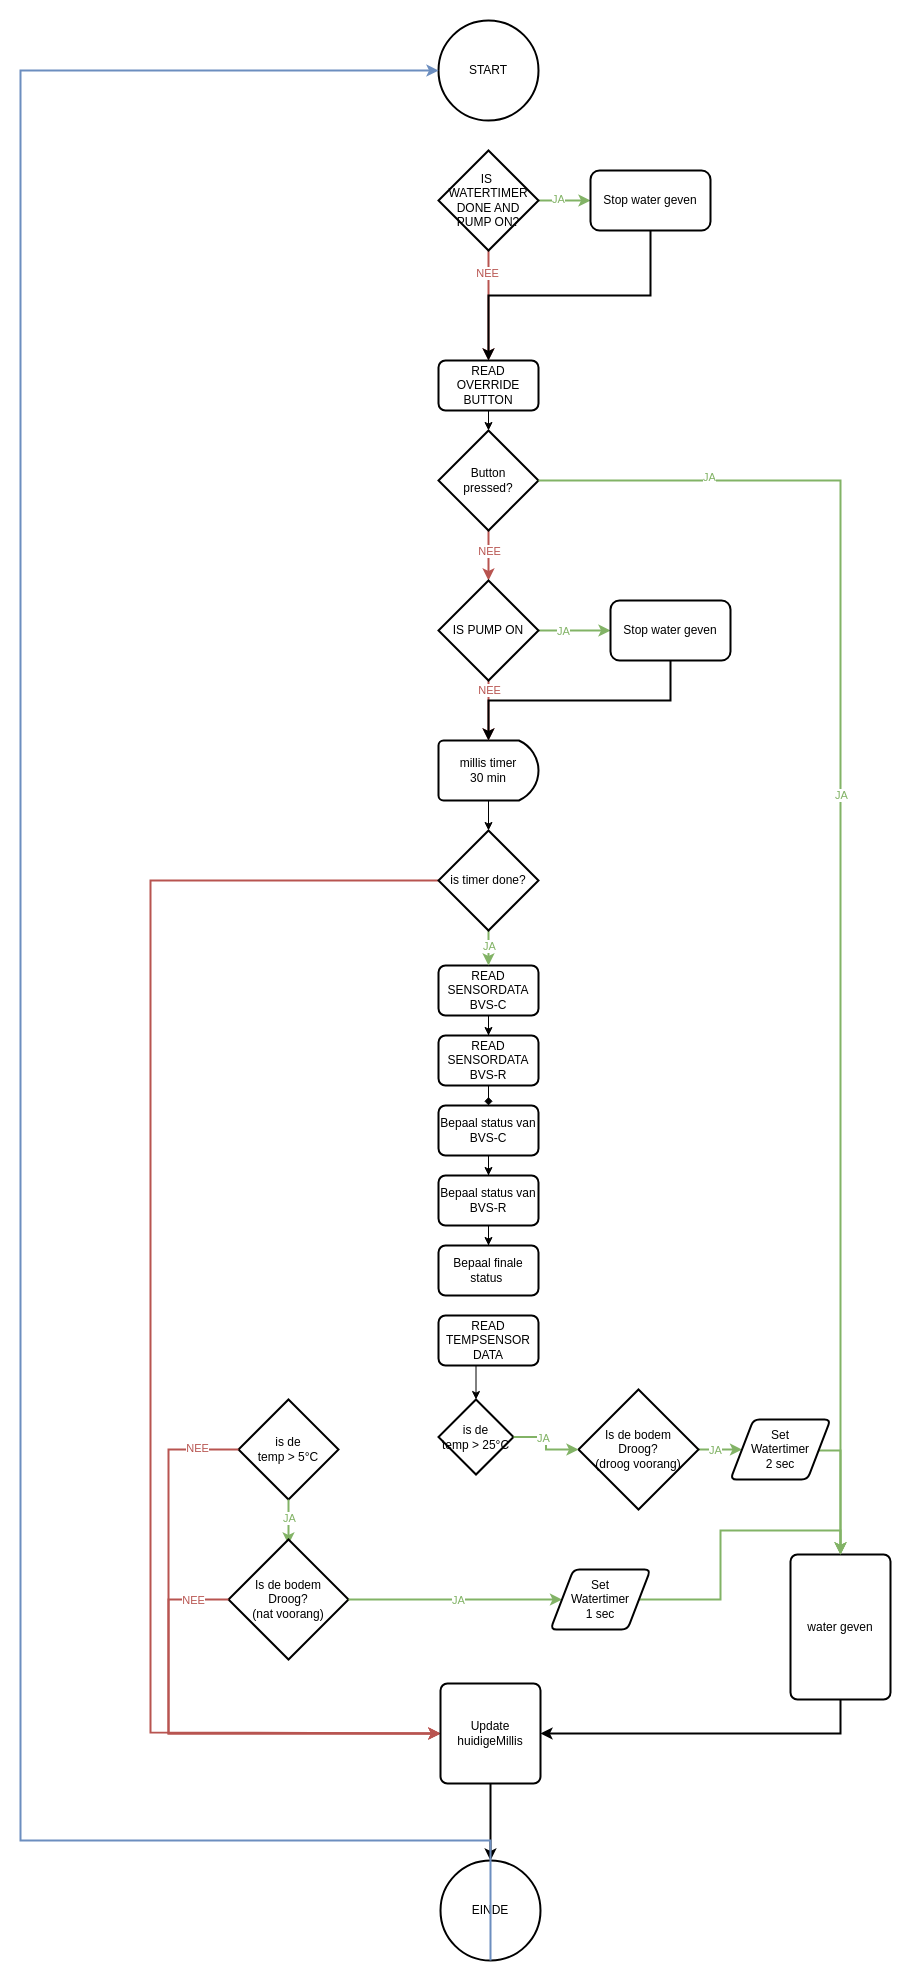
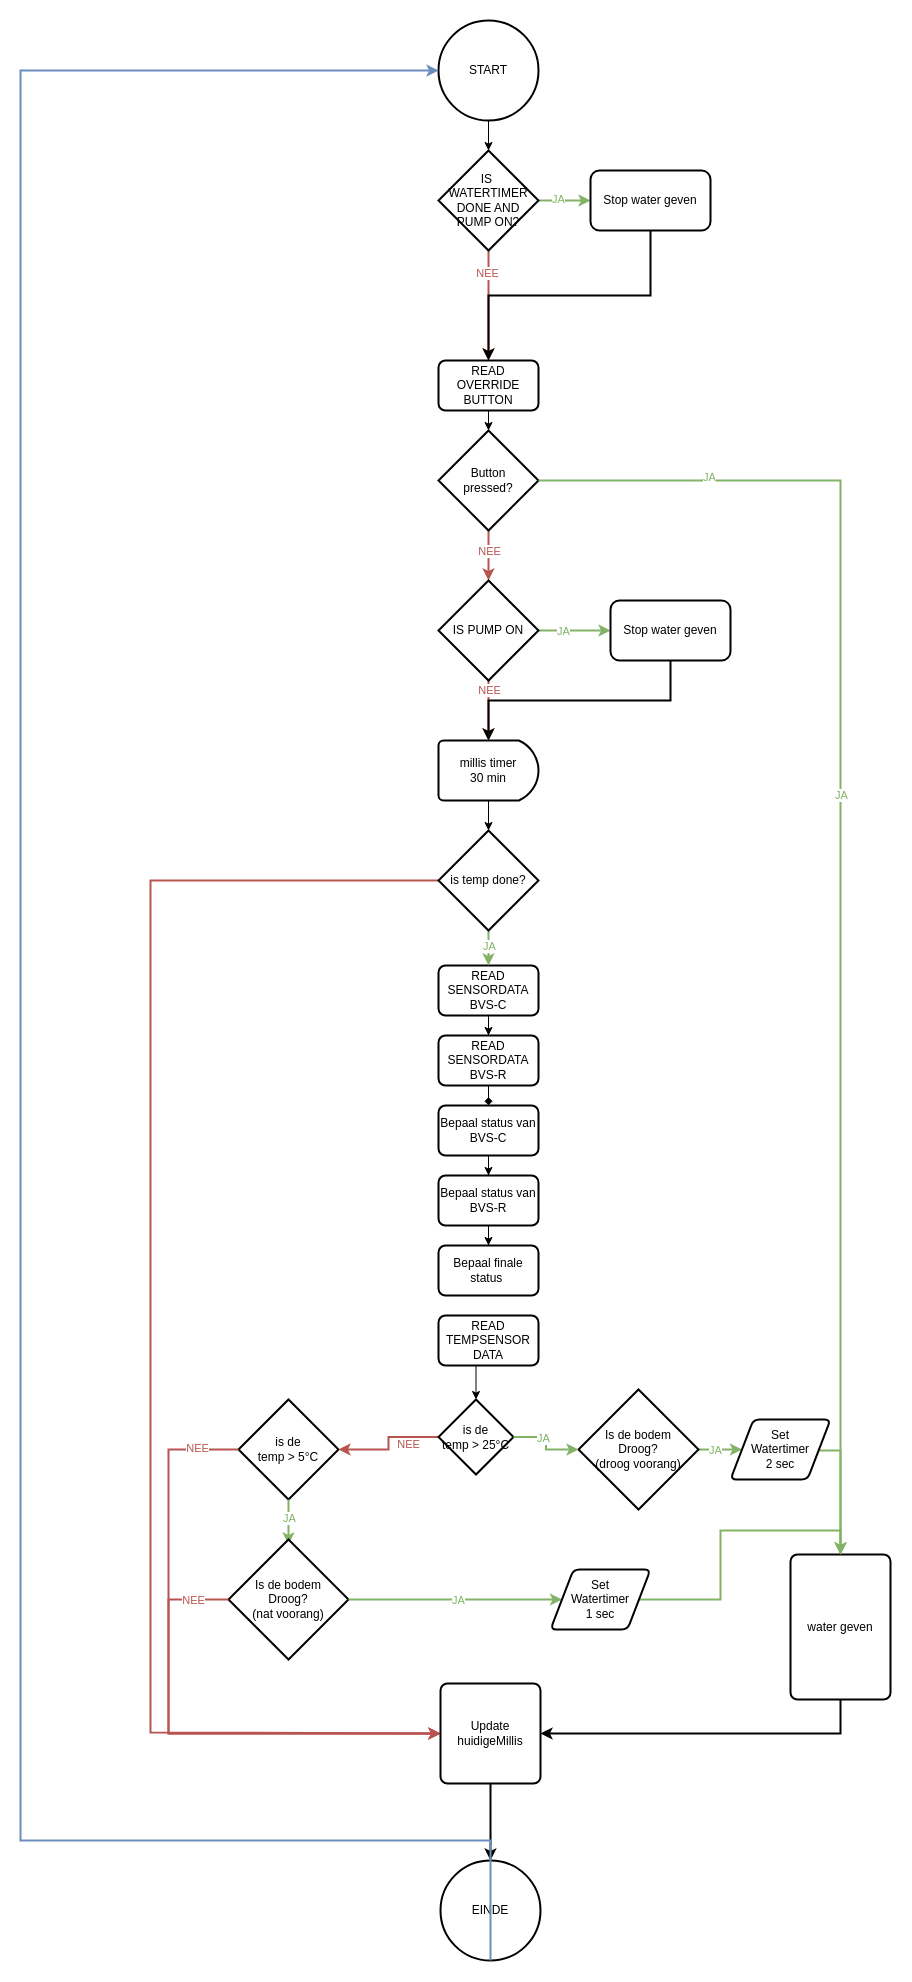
none -> (489, 132)
(489, 881) -> (489, 881)
none -> (389, 1438)
